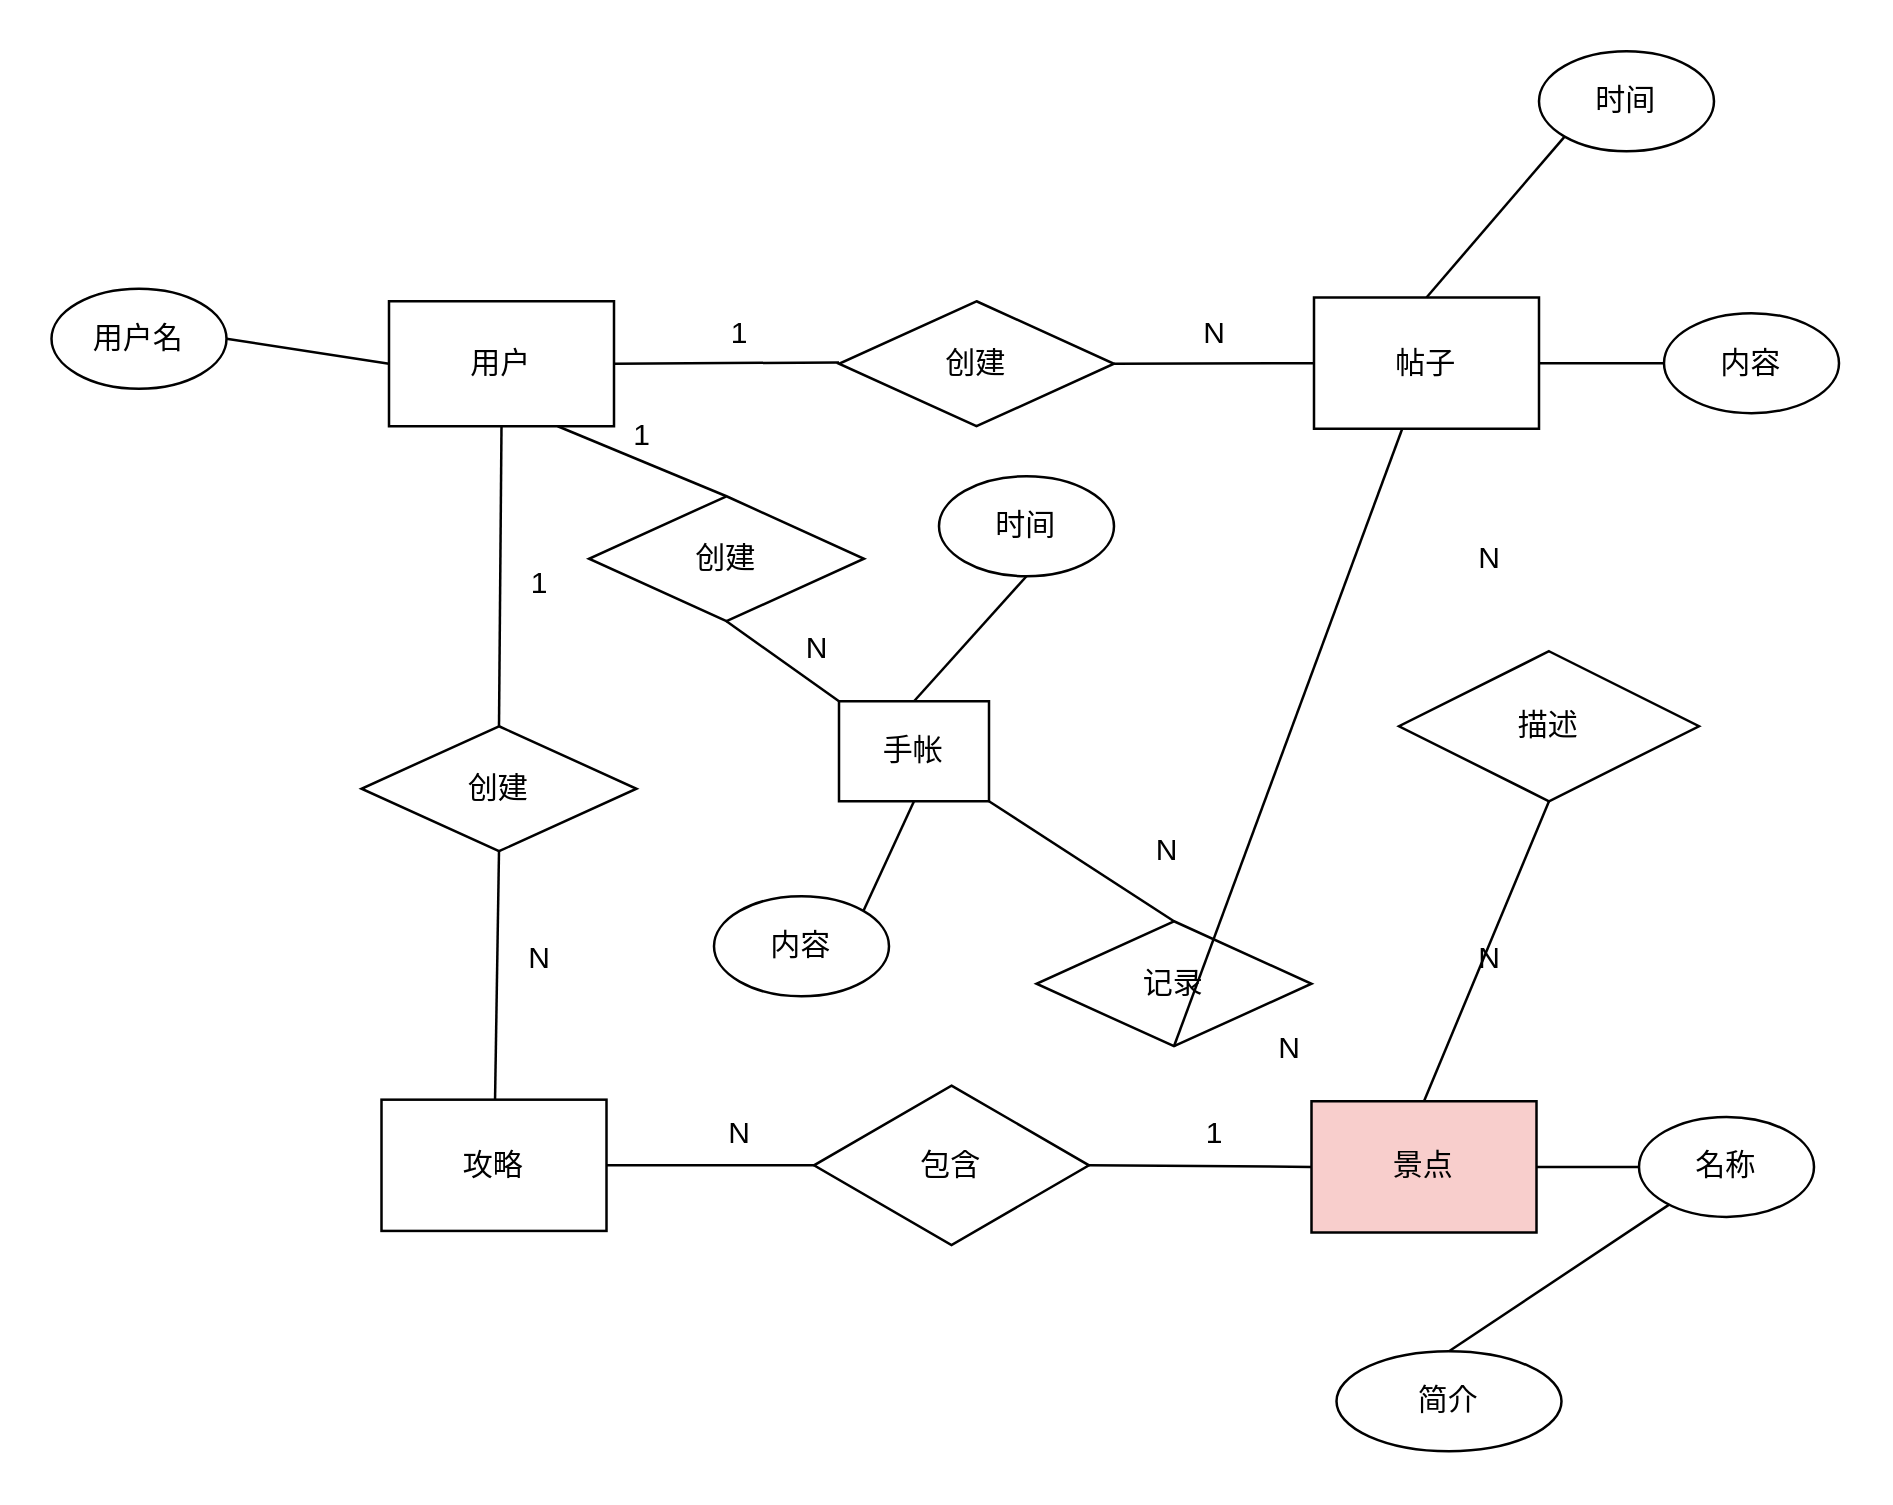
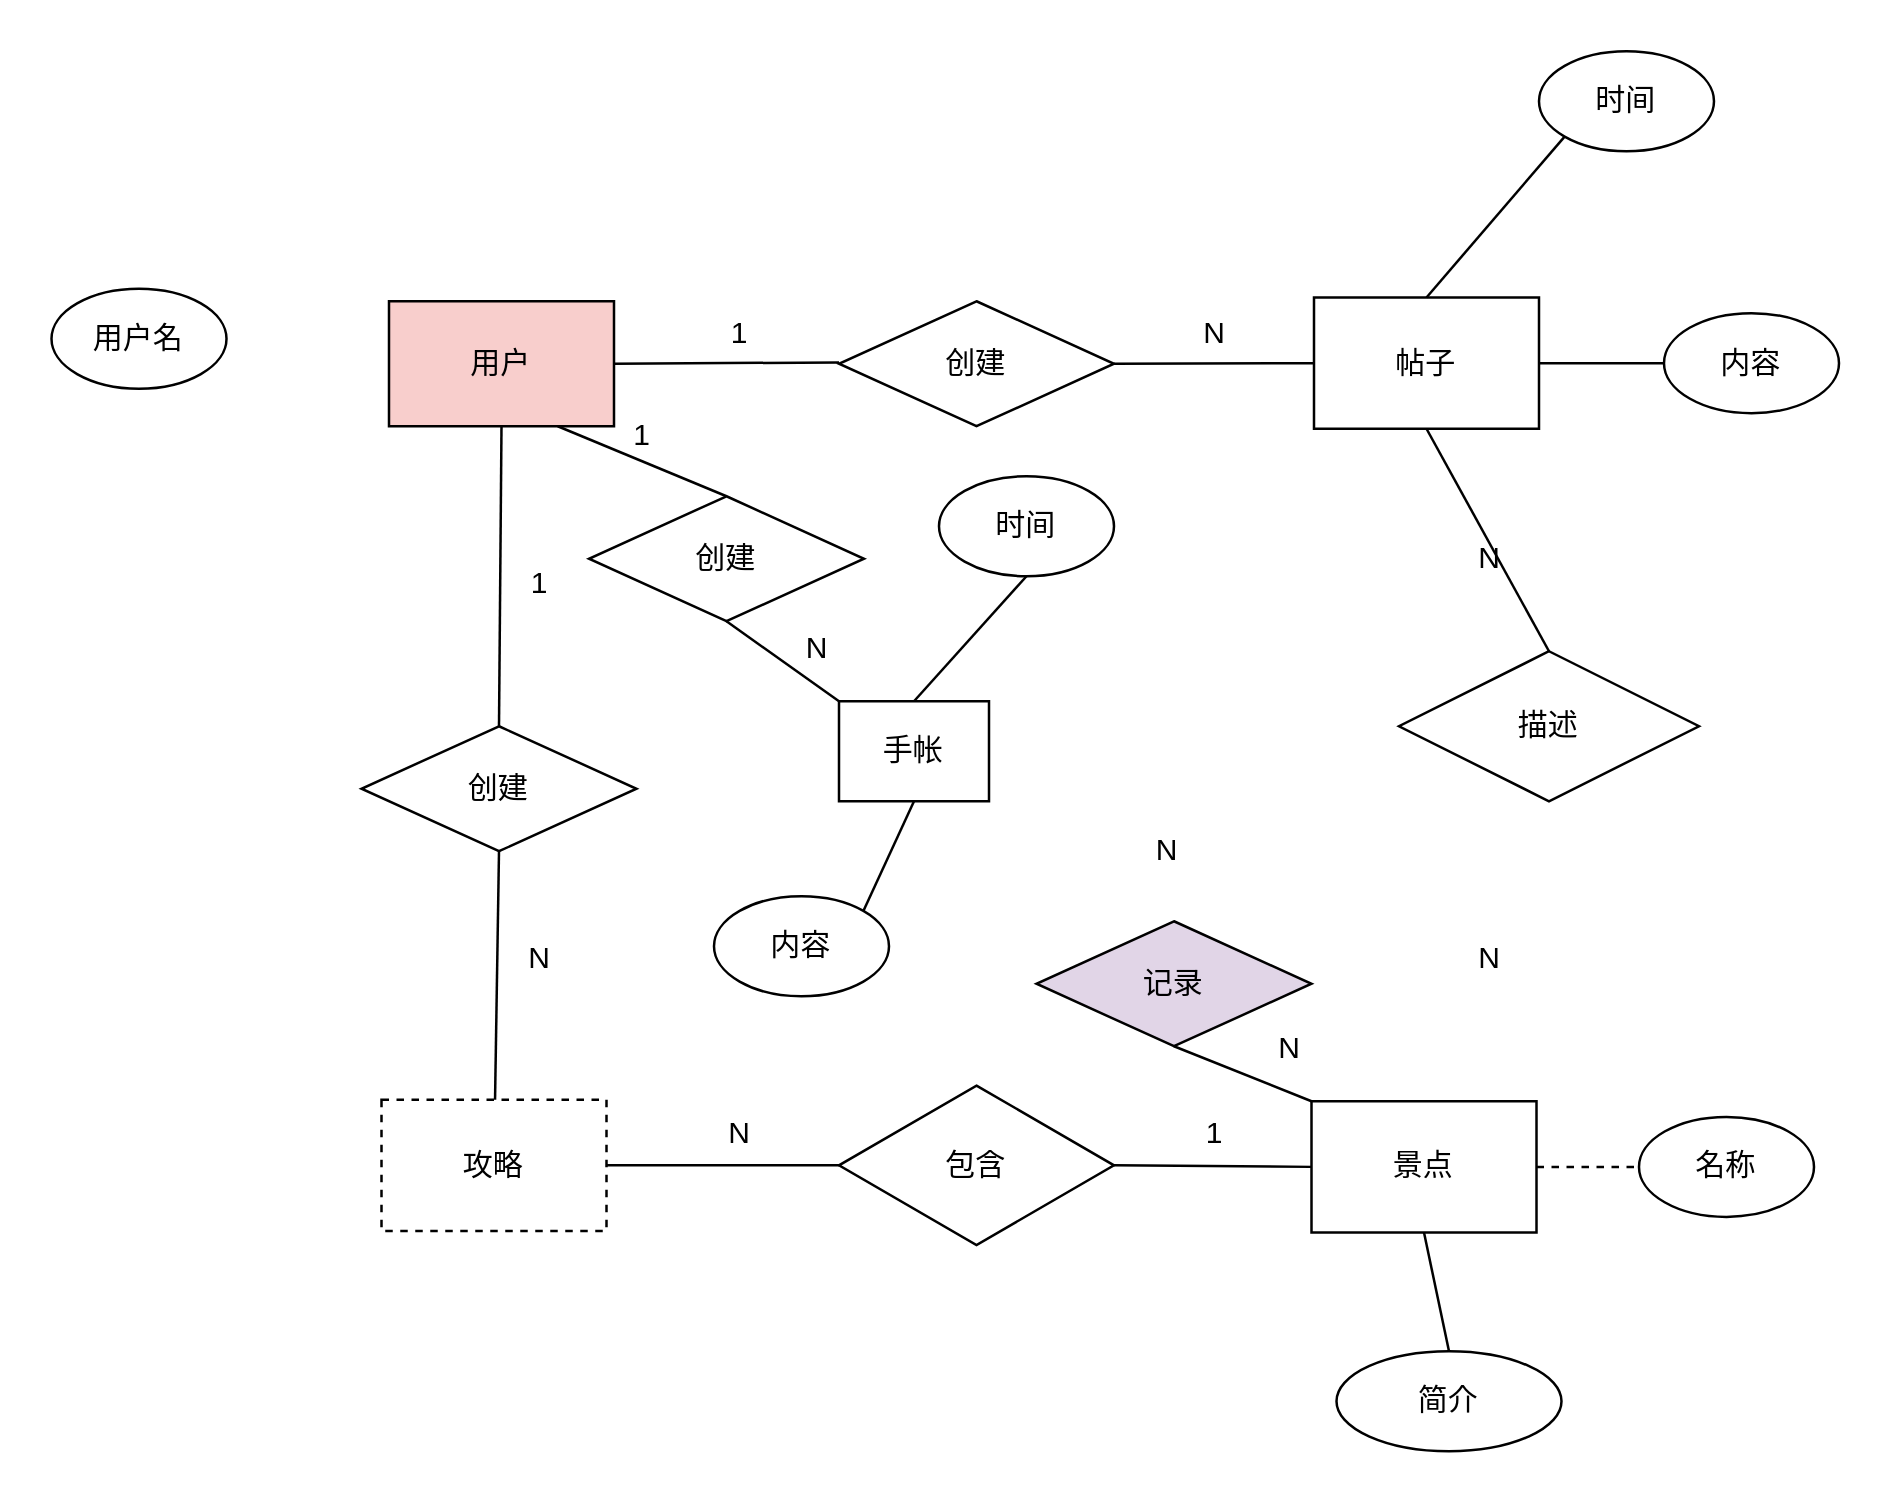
(308, 351) -> none
(501, 364) -> (501, 364)
none -> (1488, 540)
(1288, 738) -> (1243, 1074)
(1081, 861) -> none
(1486, 951) -> none
(1174, 984) -> (1174, 984)
(494, 1165) -> (494, 1165)
(951, 1165) -> (976, 1165)
(1424, 1167) -> (1424, 1167)
(1591, 1167) -> (1591, 1167)
(1559, 1278) -> (1436, 1292)
